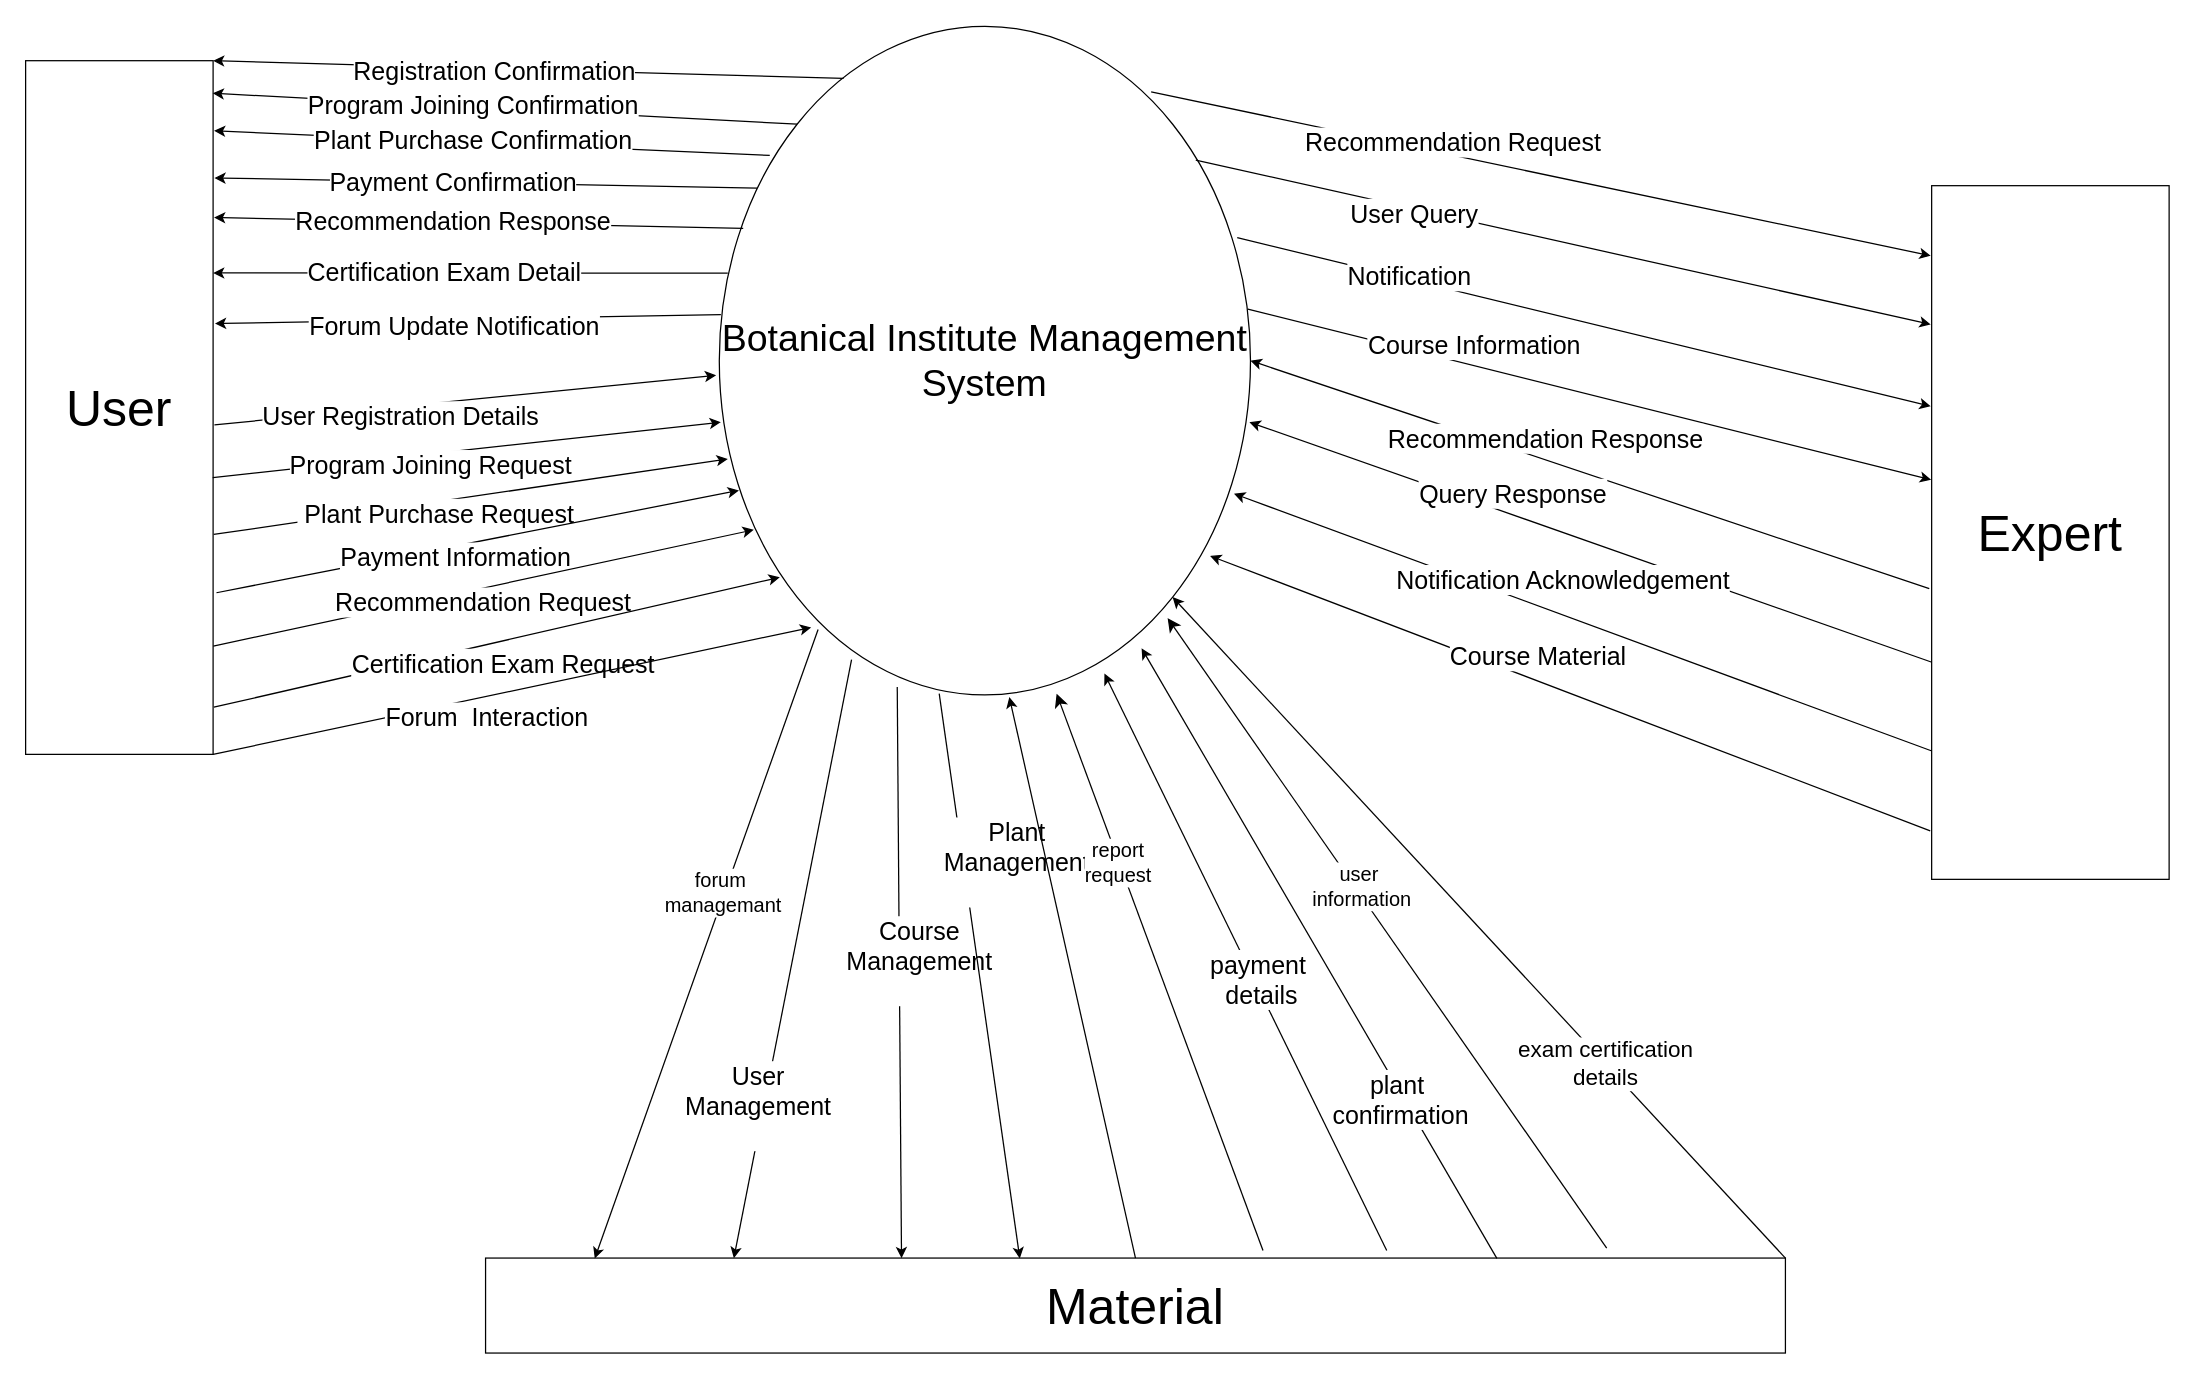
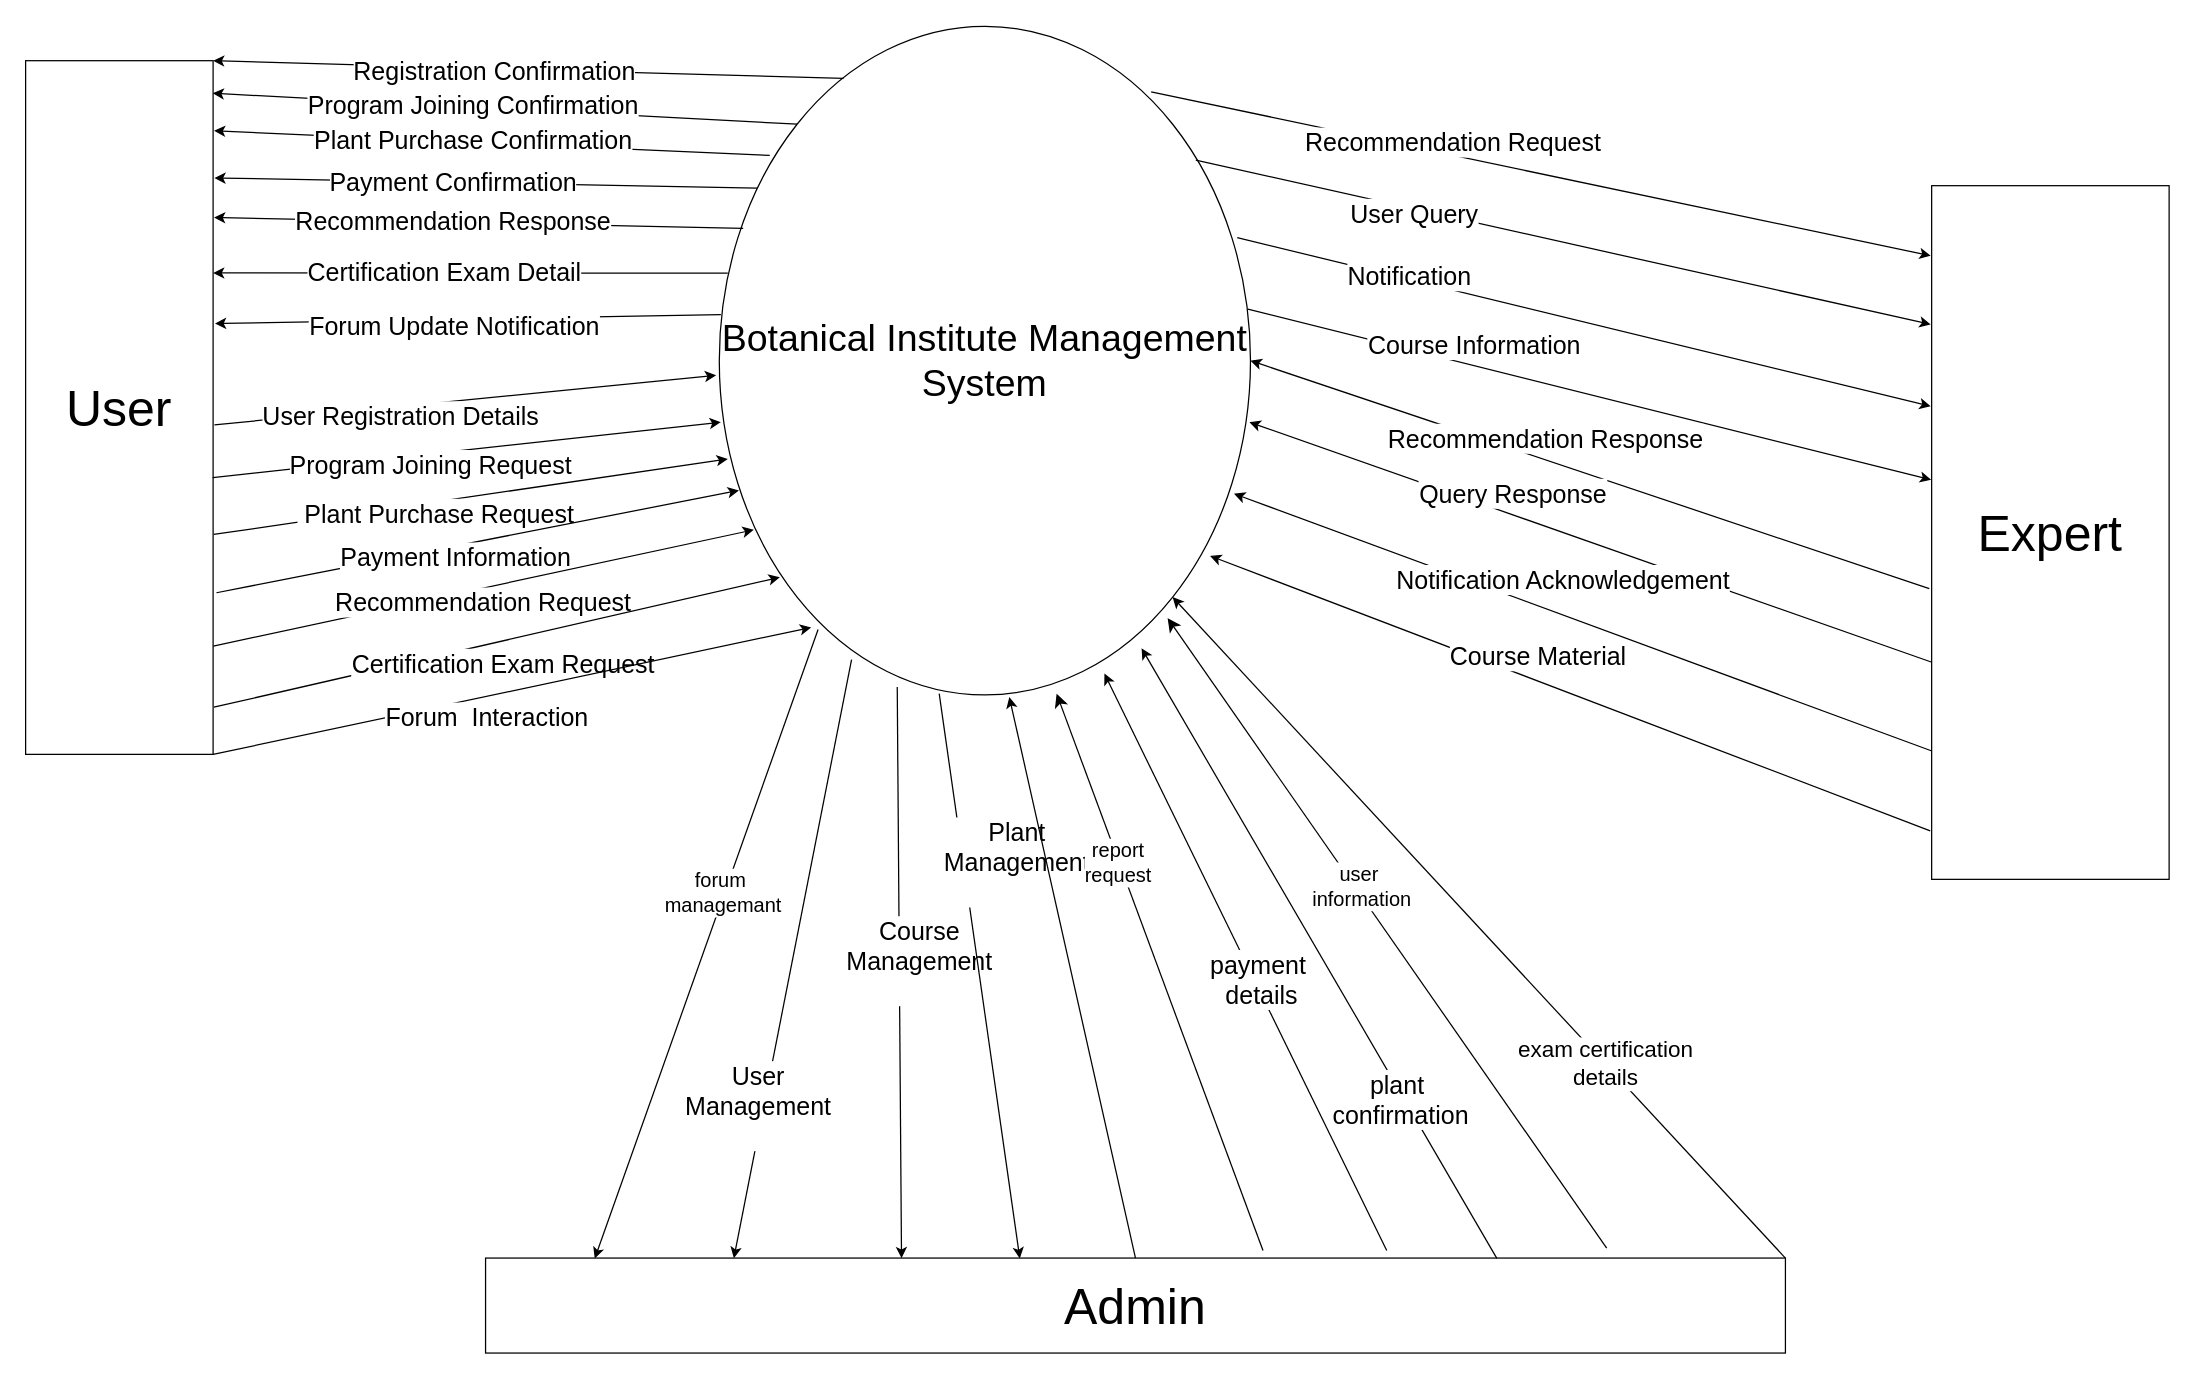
(1136, 1306) -> (1136, 1306)
